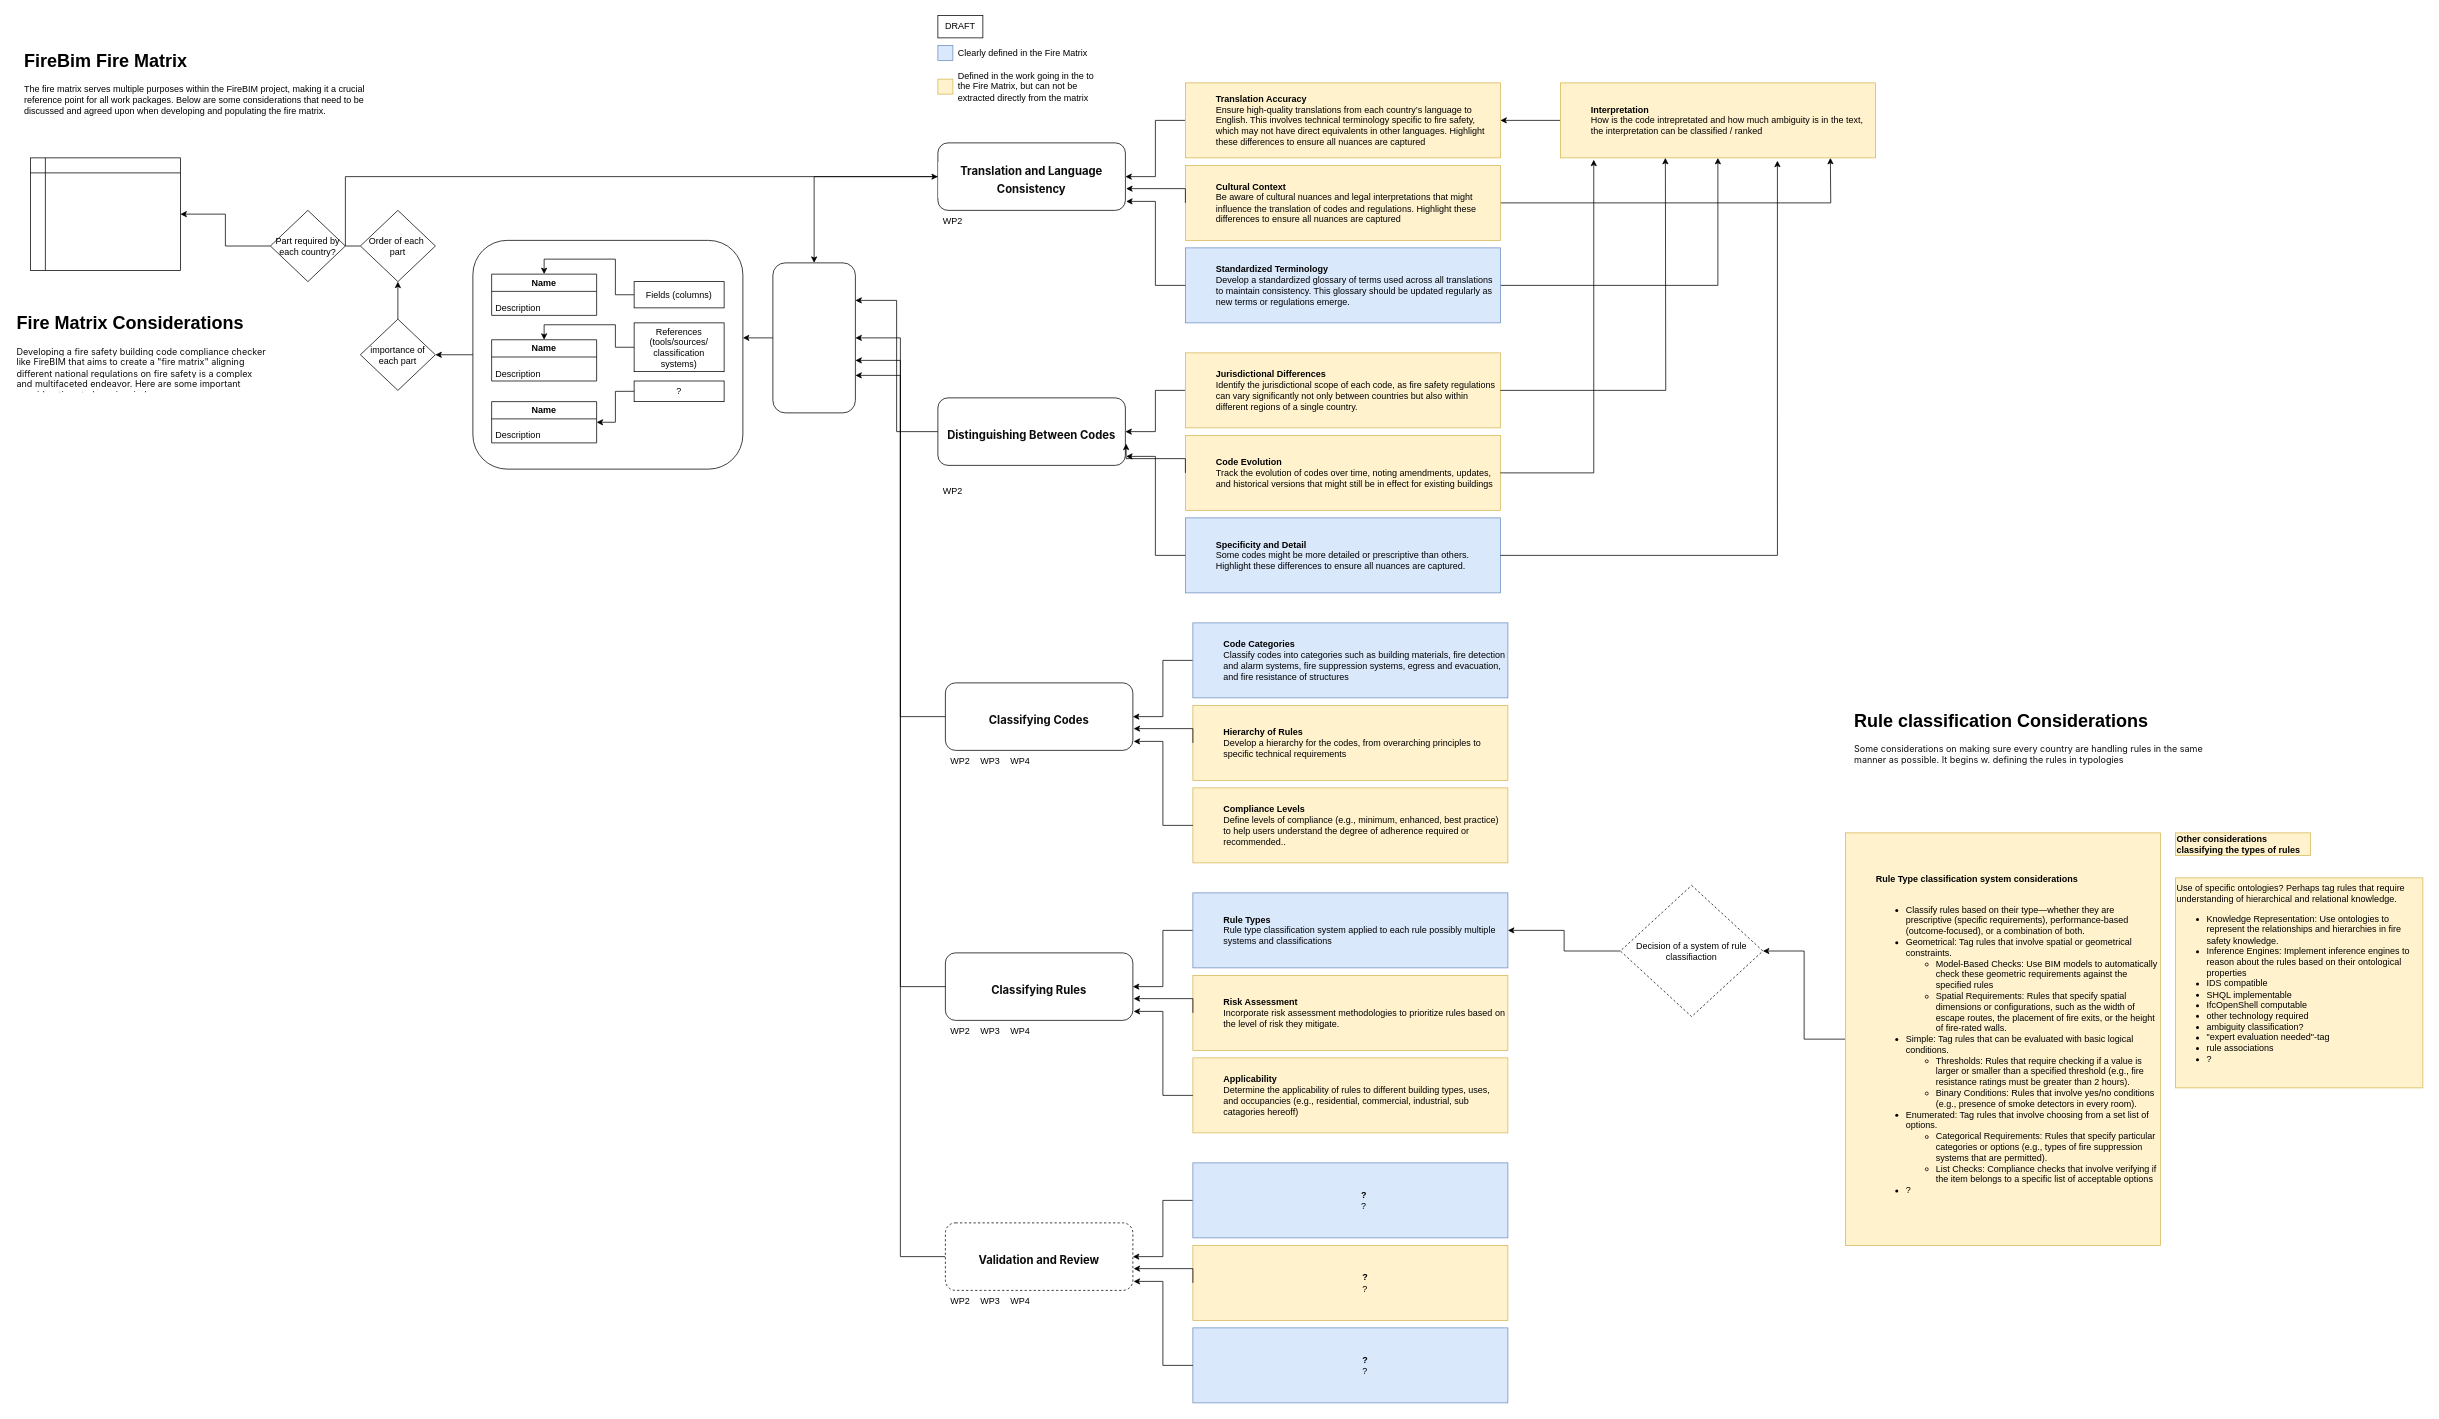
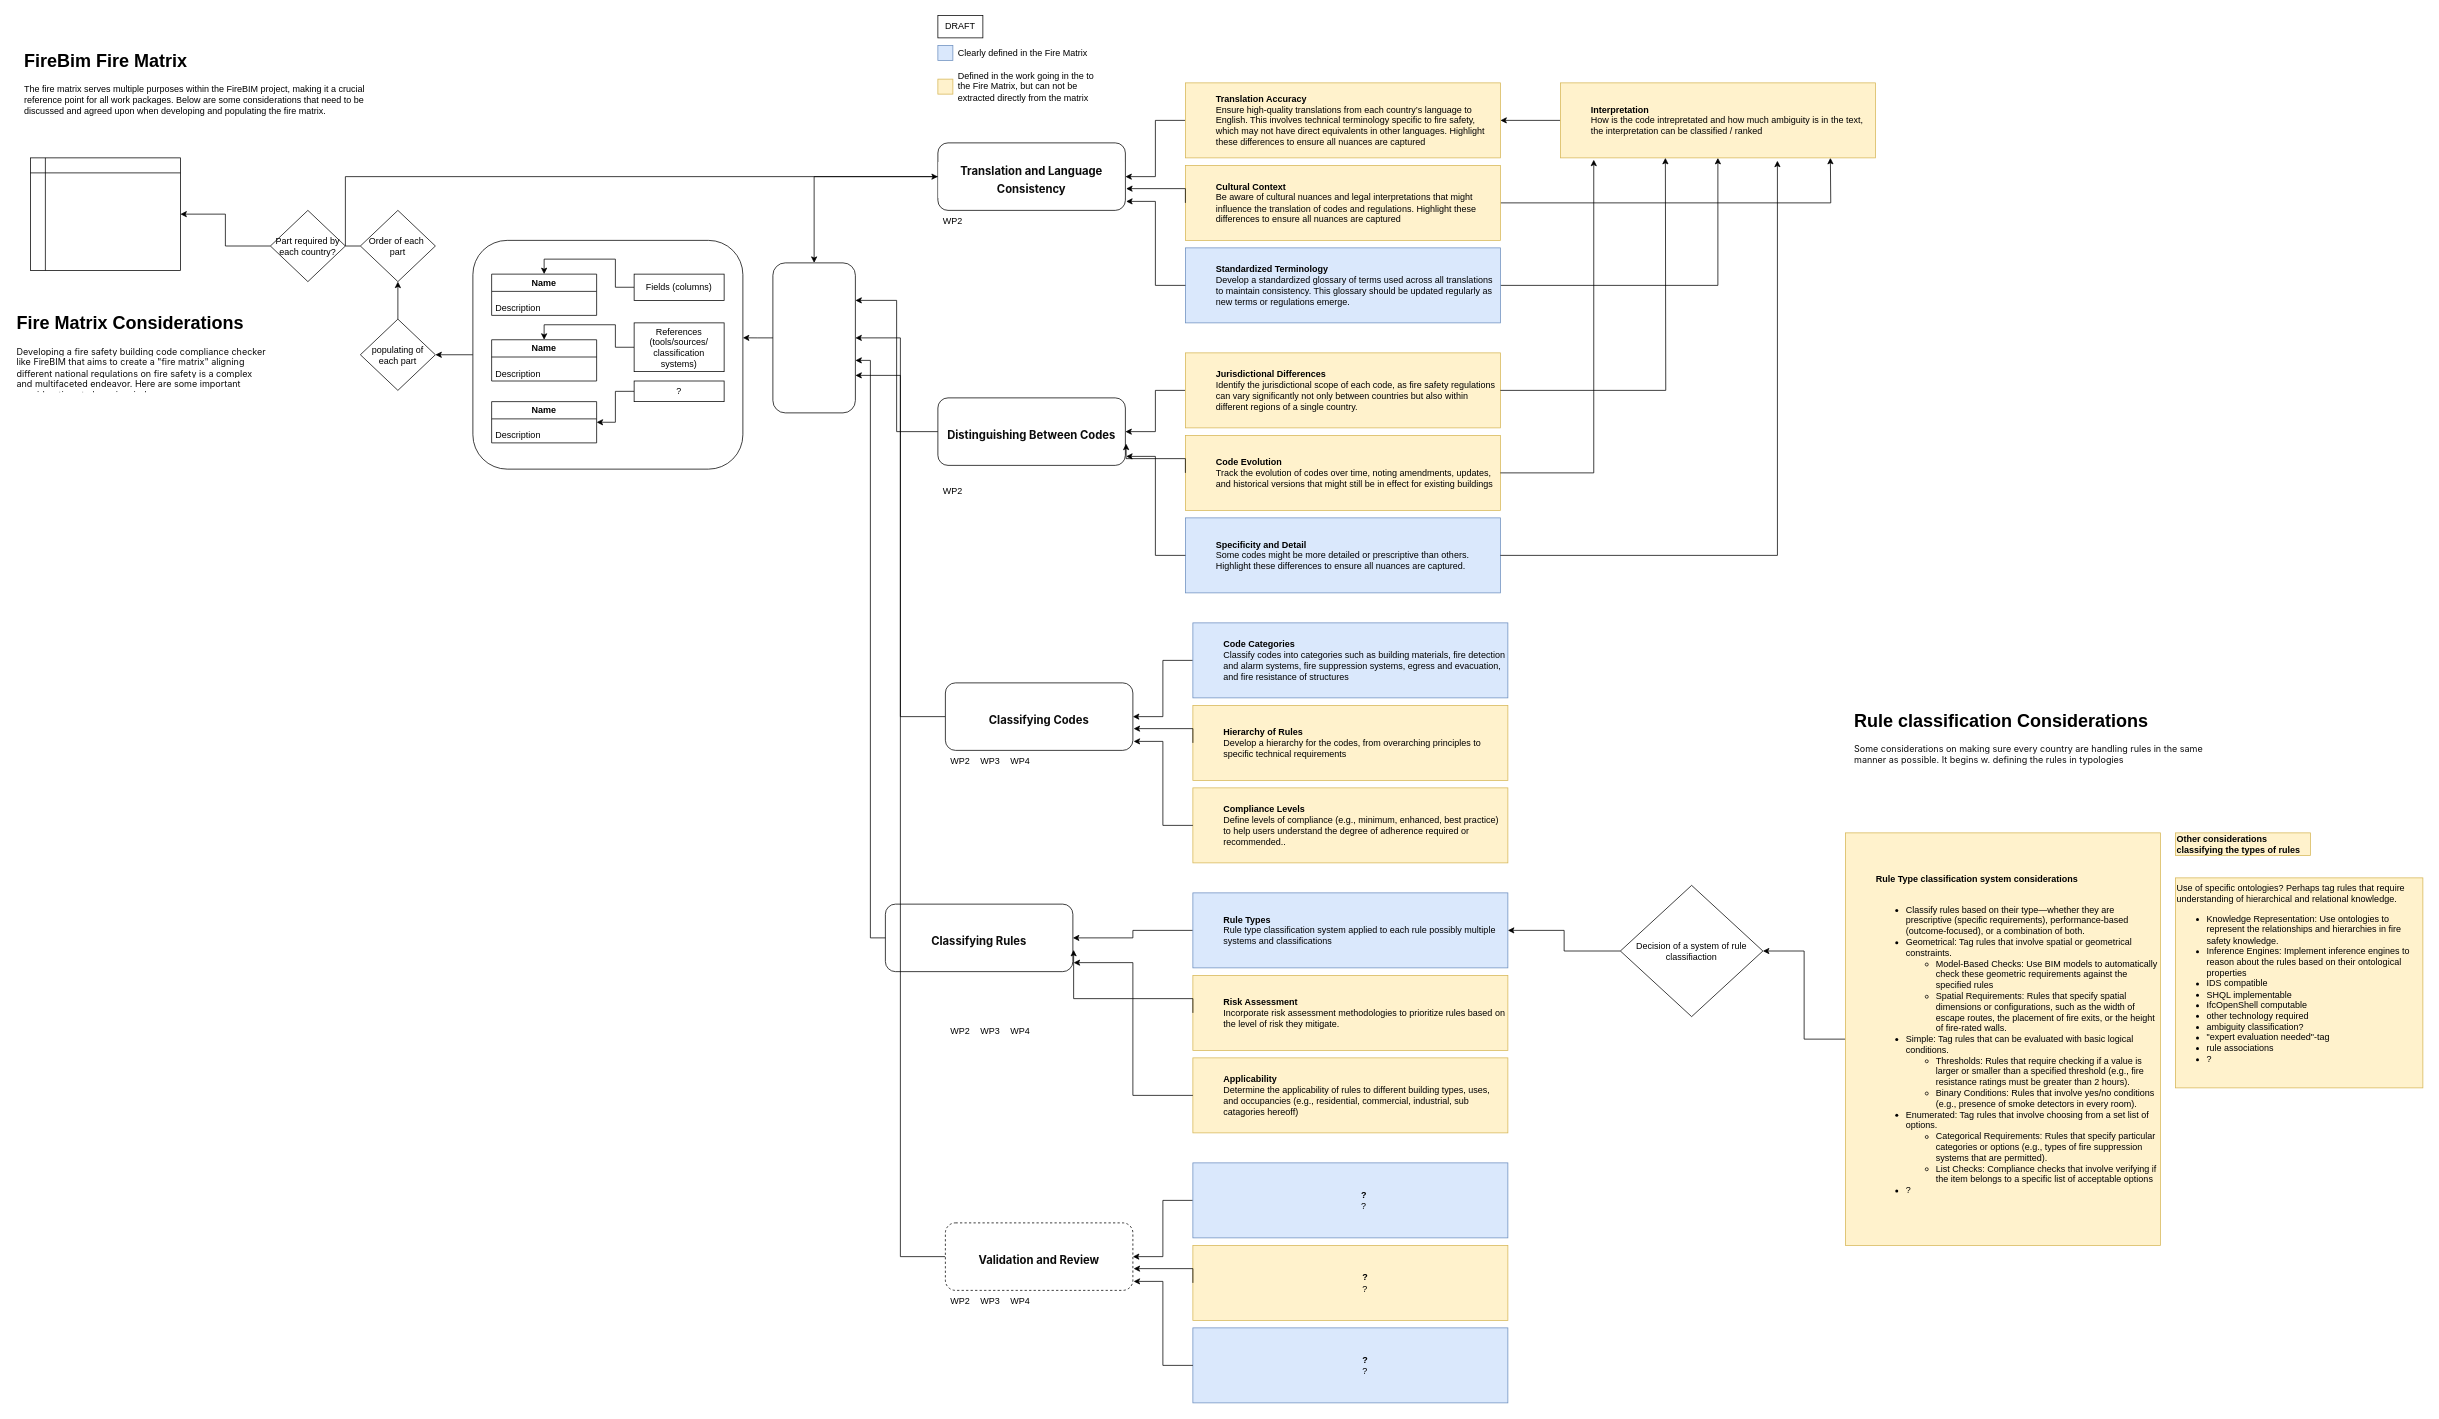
(679, 295) -> (679, 287)
(398, 355) -> (398, 355)
(1692, 951) -> (1692, 951)
(1039, 987) -> (979, 938)
